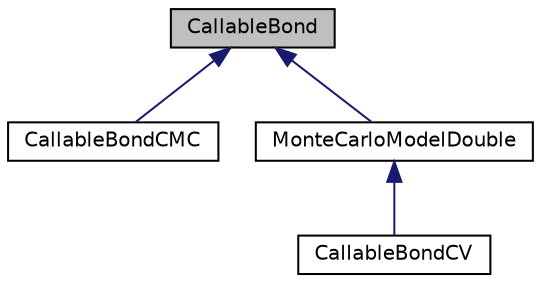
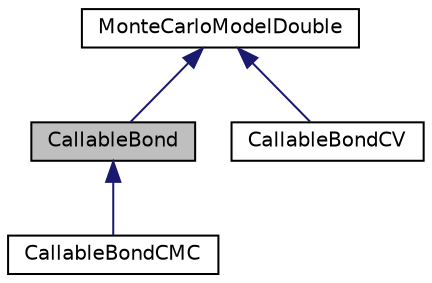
(332, 91) -> (159, 93)
